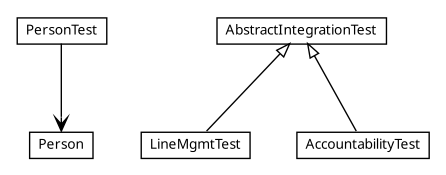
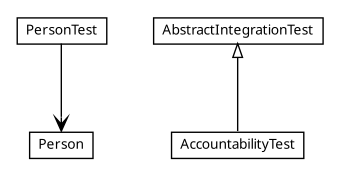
(195, 145) -> none
